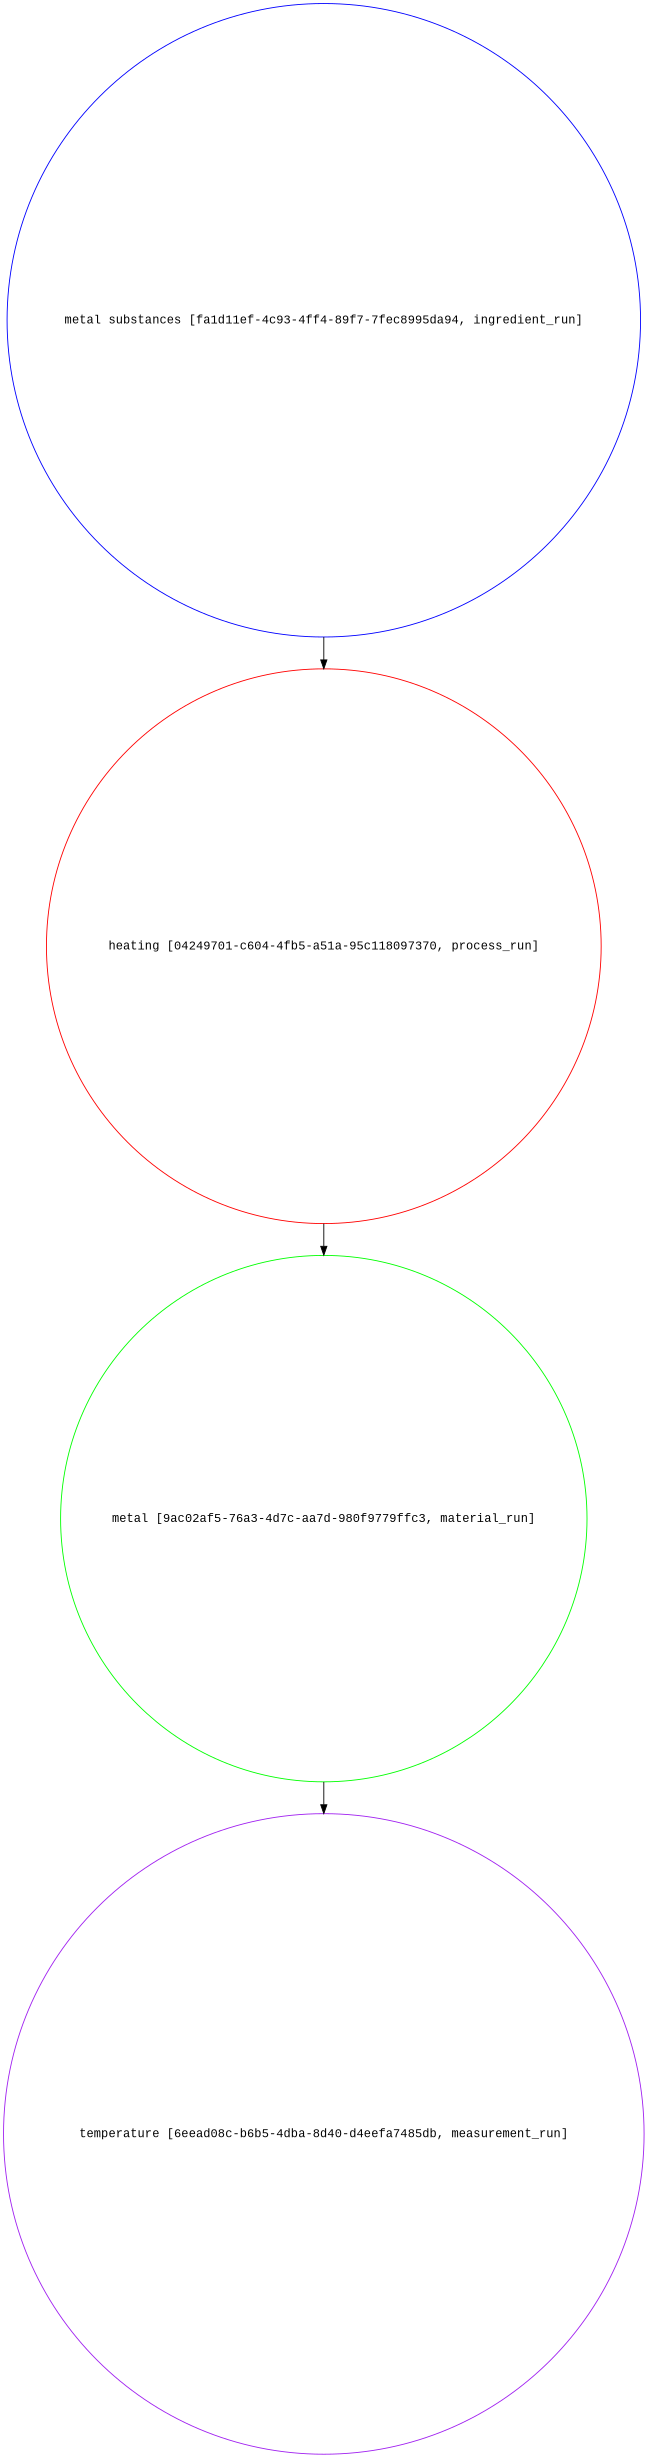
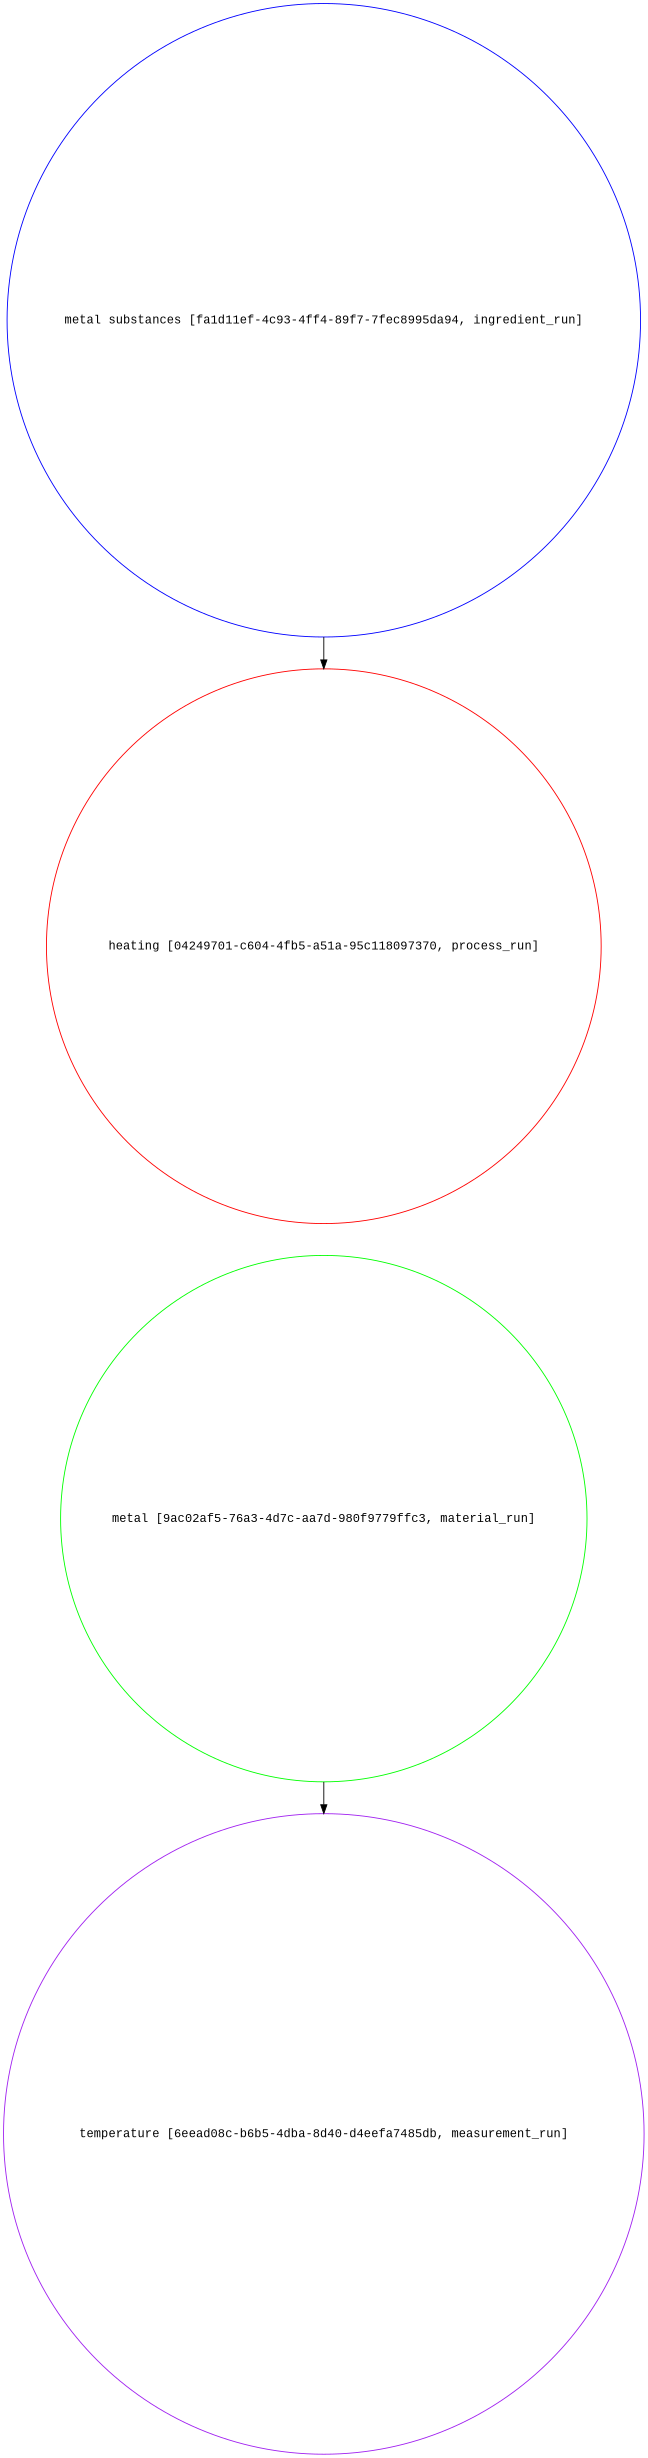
(324, 1235) -> none
